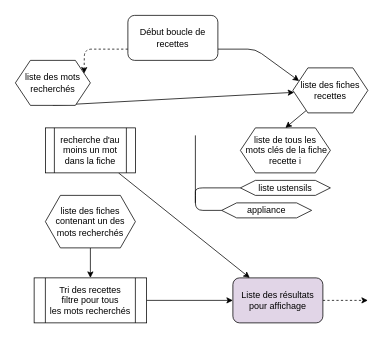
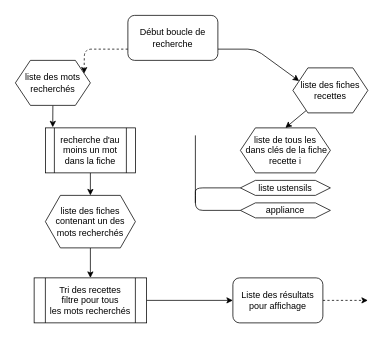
(173, 38) -> (173, 38)
(184, 98) -> (53, 115)
(285, 150) -> (285, 150)
(267, 210) -> (285, 210)
(182, 224) -> (90, 181)
(278, 300) -> (278, 300)
